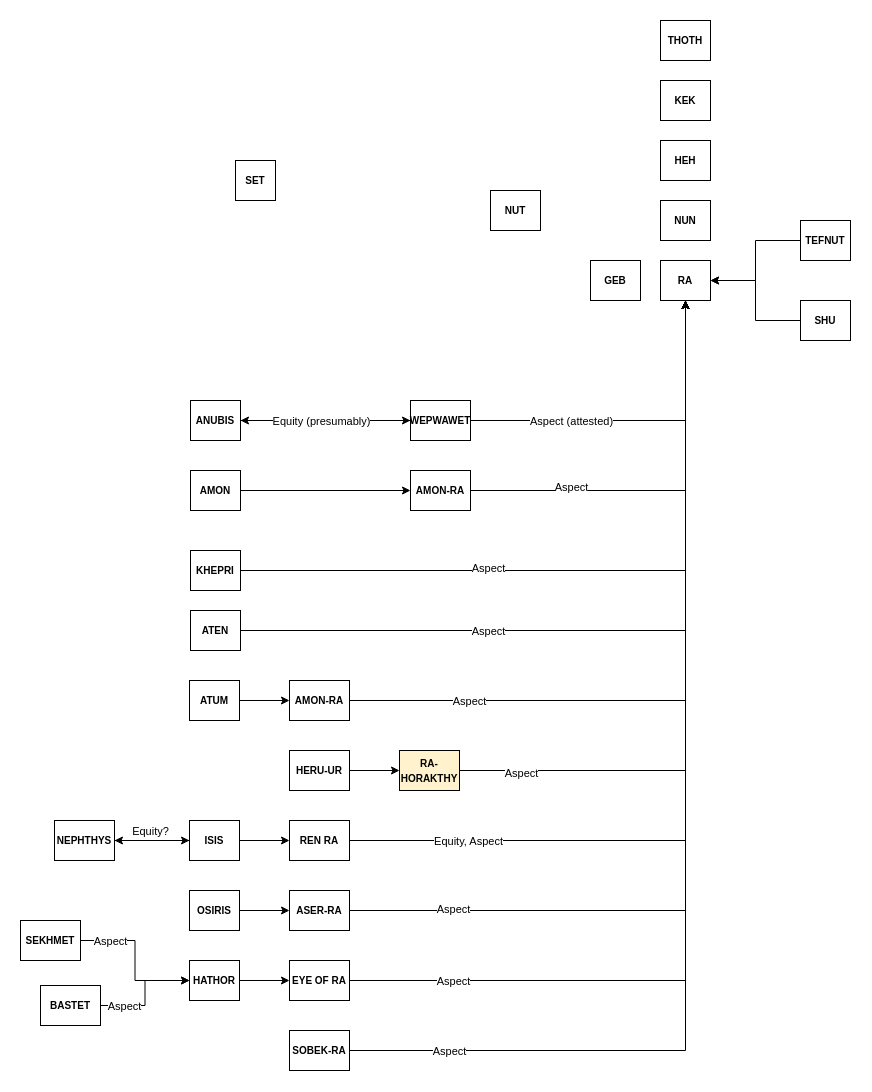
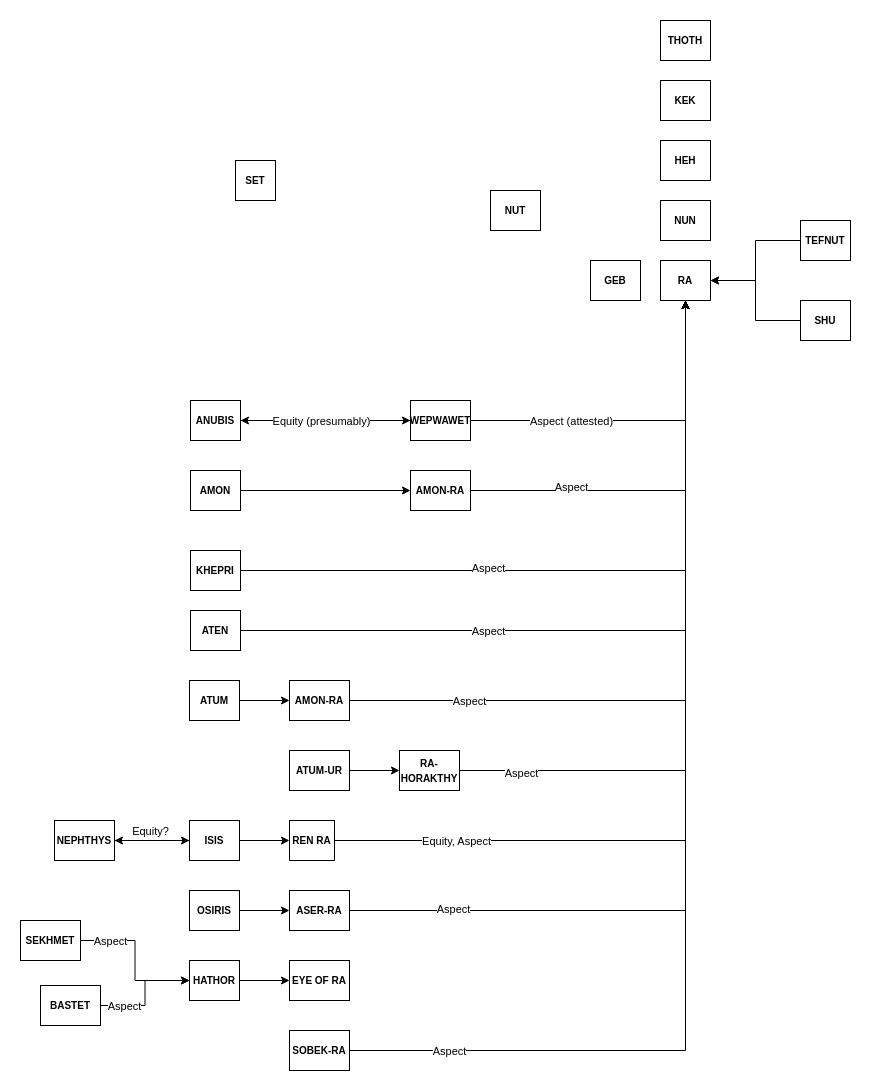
(320, 771) -> (320, 771)
(430, 771) -> (430, 771)
(320, 841) -> (312, 841)
(516, 981) -> none
